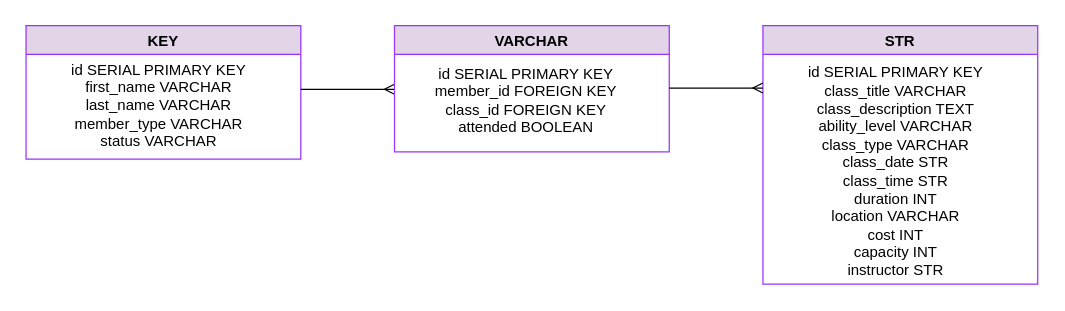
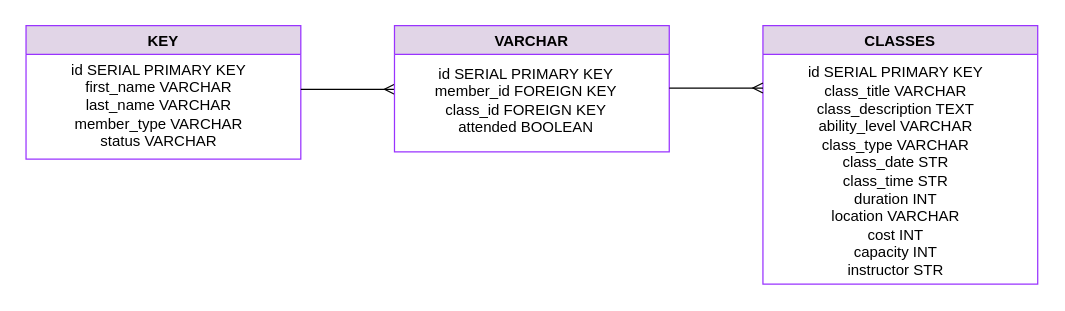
(900, 41) -> (900, 41)
